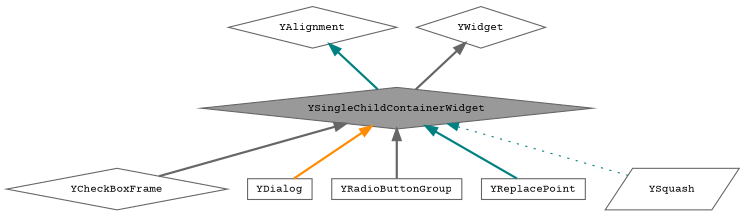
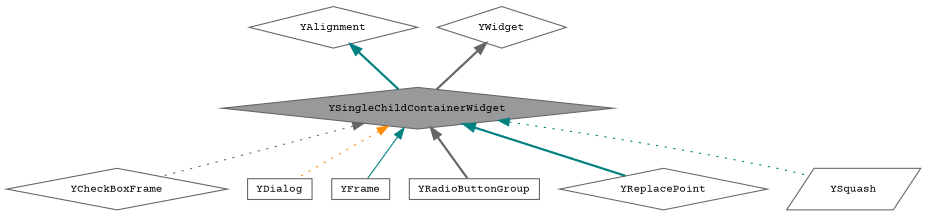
(247, 151) -> (257, 151)
(328, 156) -> (338, 155)
none -> (361, 189)
(533, 189) -> (663, 189)
